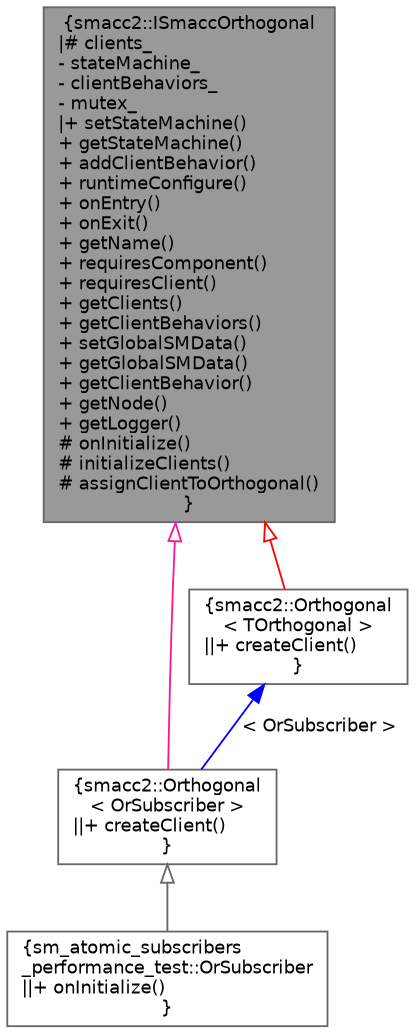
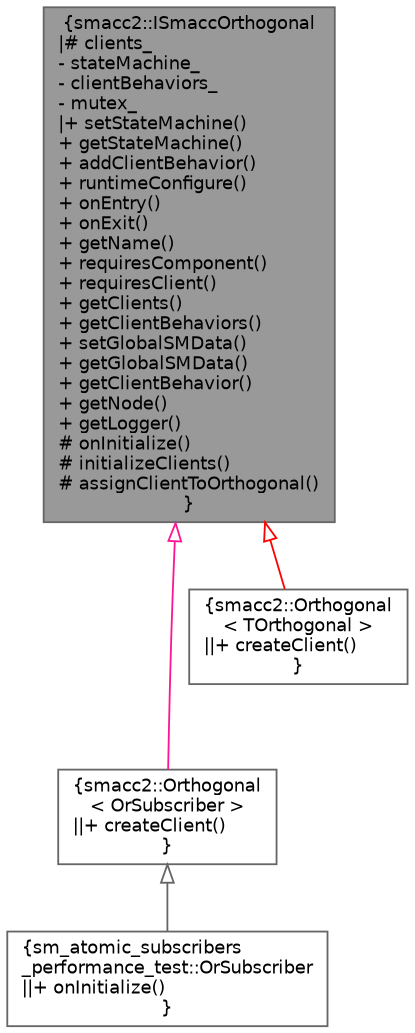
(227, 734) -> none
